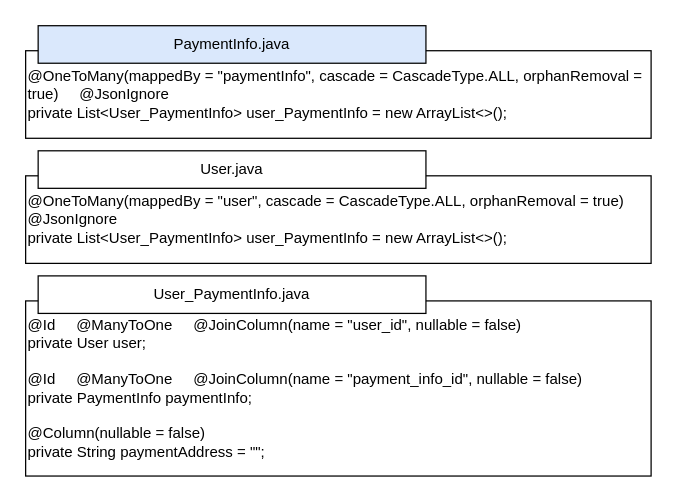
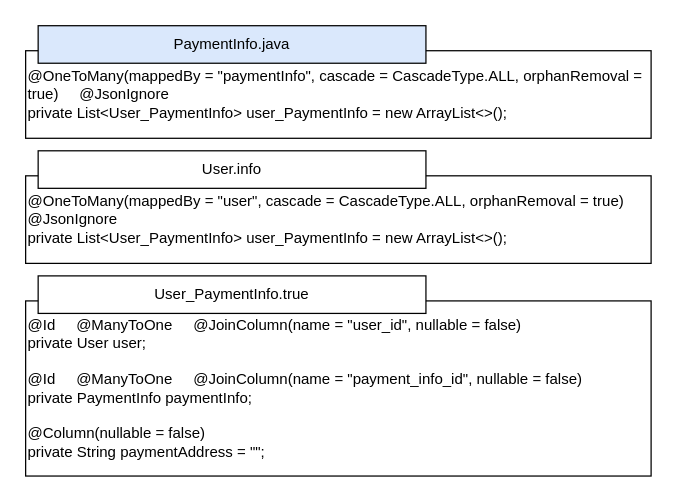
(232, 169) -> (232, 169)
(232, 294) -> (232, 294)
